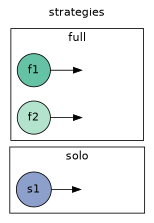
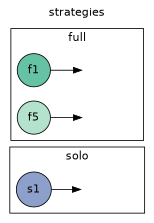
(34, 118) -> (34, 118)
